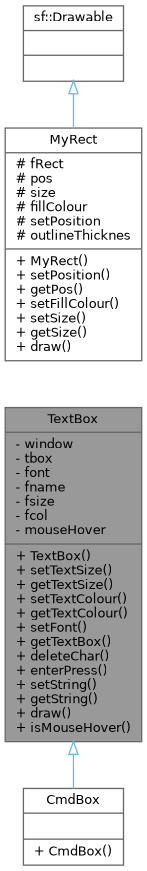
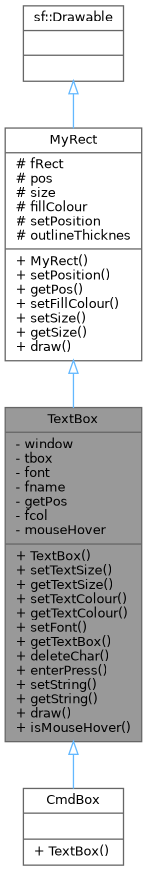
none -> (73, 391)
(36, 502) -> (42, 502)
(73, 851) -> (71, 851)
